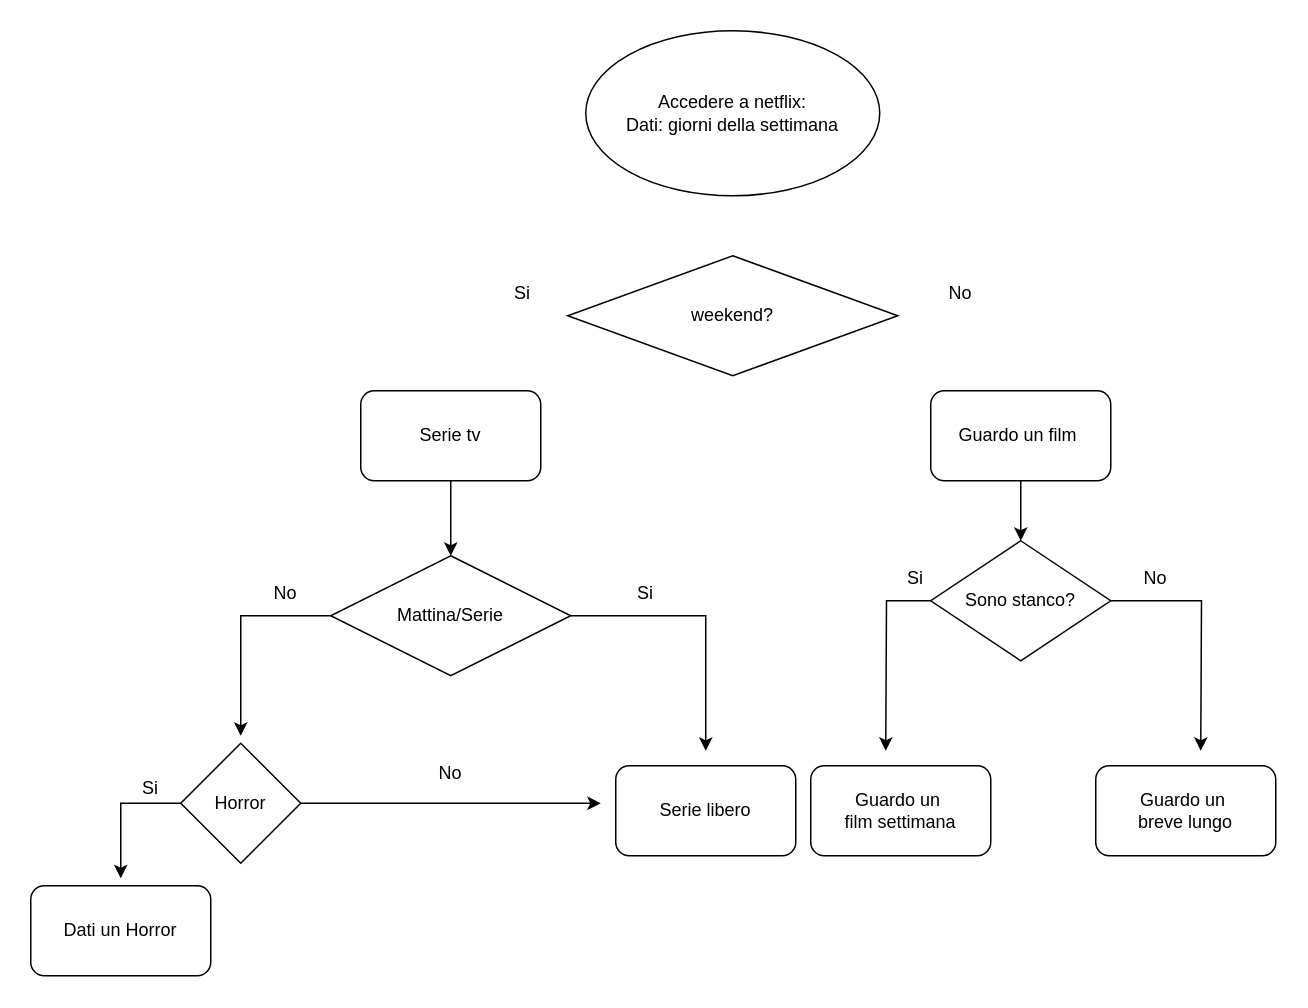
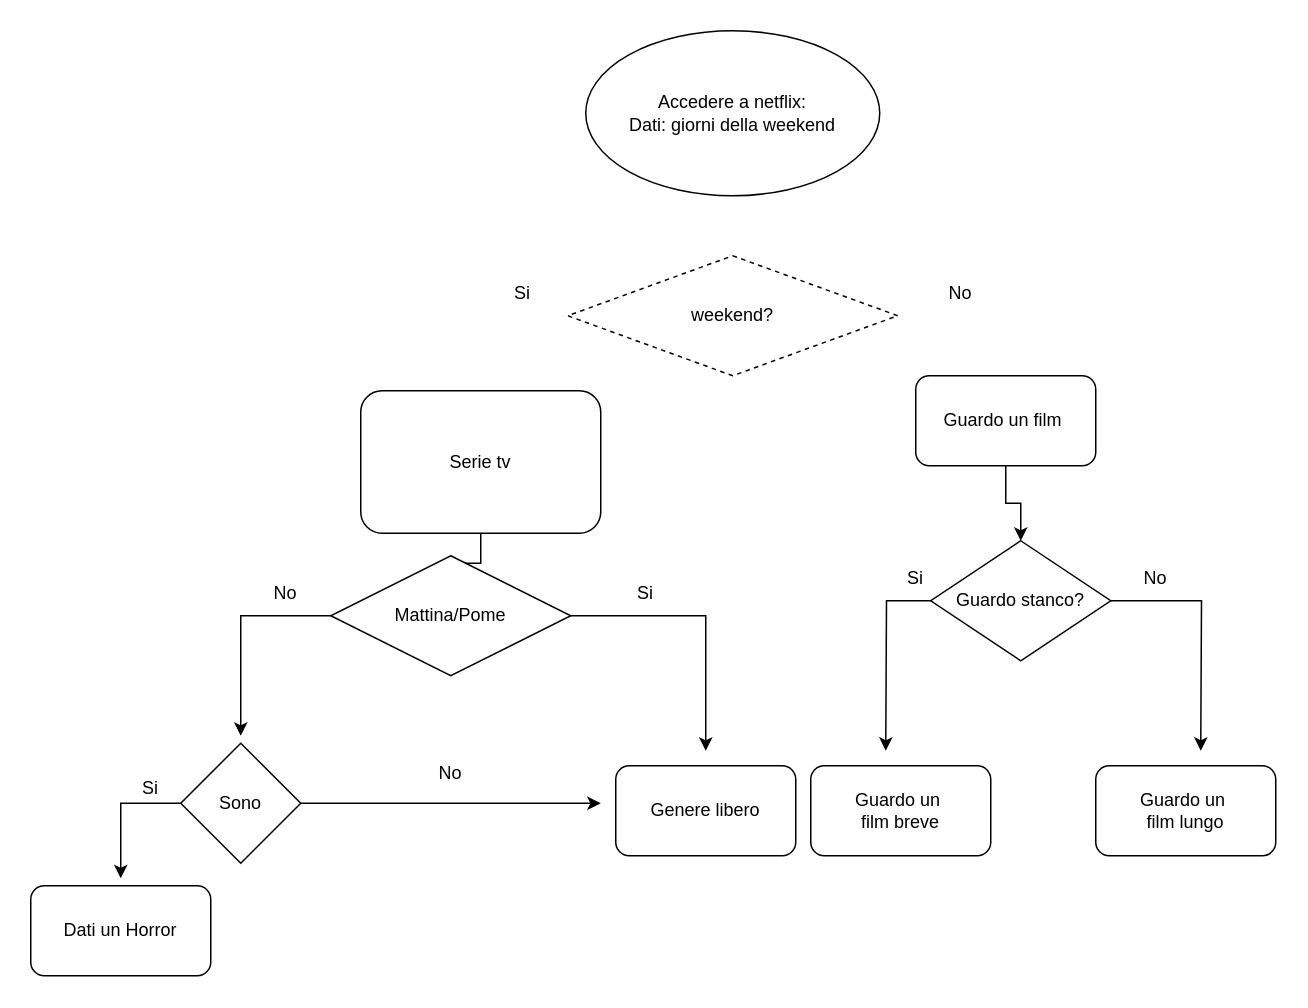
(733, 113) -> (733, 113)
(733, 316) -> (733, 316)
(451, 436) -> (481, 462)
(1021, 436) -> (1006, 421)
(1021, 601) -> (1021, 601)
(451, 616) -> (451, 616)
(241, 803) -> (241, 803)
(706, 811) -> (706, 811)
(901, 811) -> (901, 811)
(1186, 811) -> (1186, 811)
